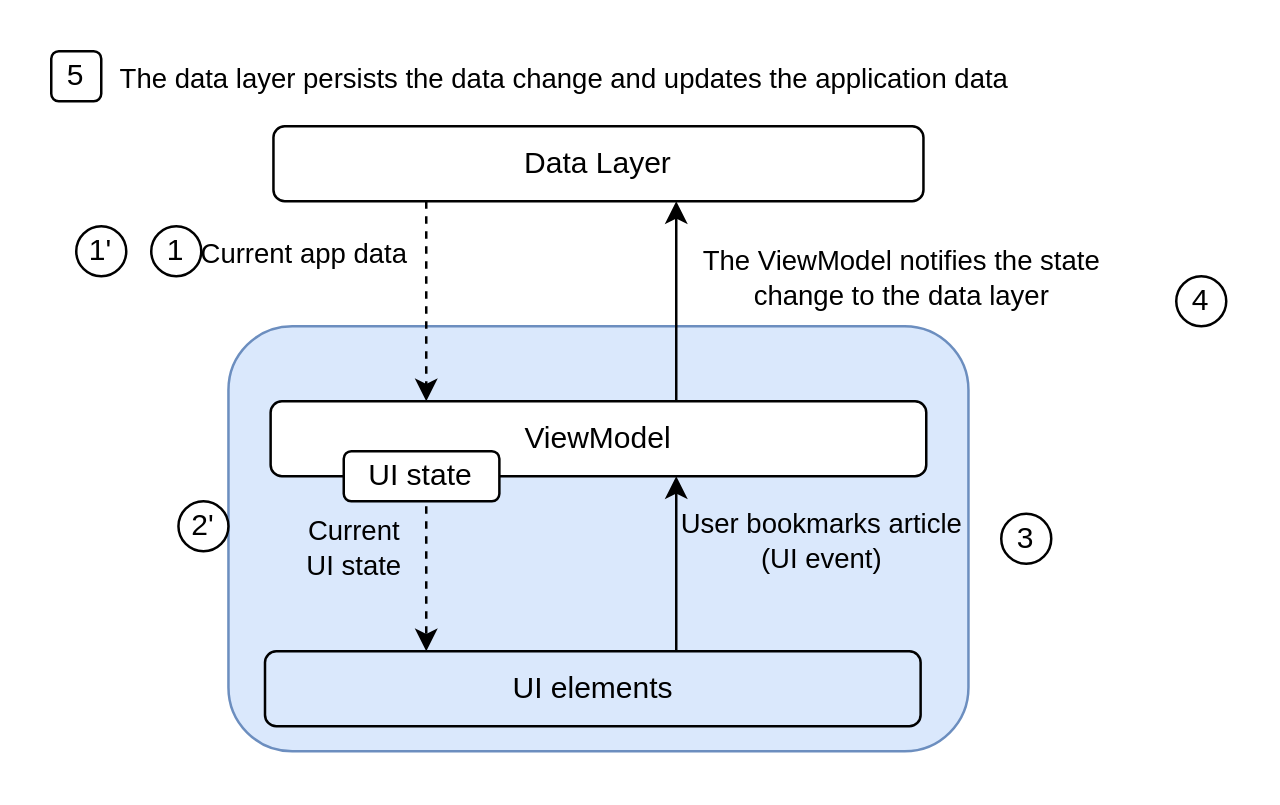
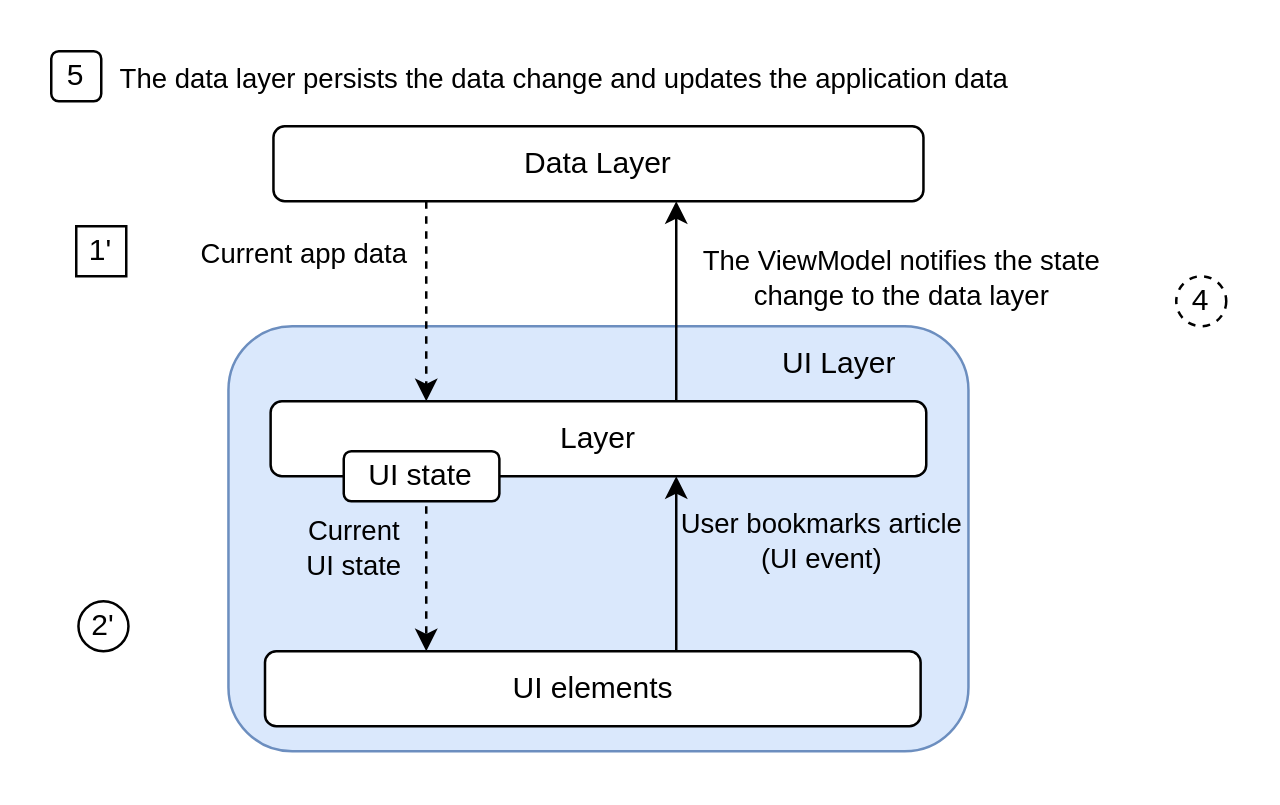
(101, 251) -> (101, 251)
(176, 251) -> none
(1201, 301) -> (1201, 301)
none -> (840, 364)
(599, 439) -> (599, 439)
(203, 526) -> (103, 626)
(1026, 539) -> none
(593, 689) -> (593, 689)
